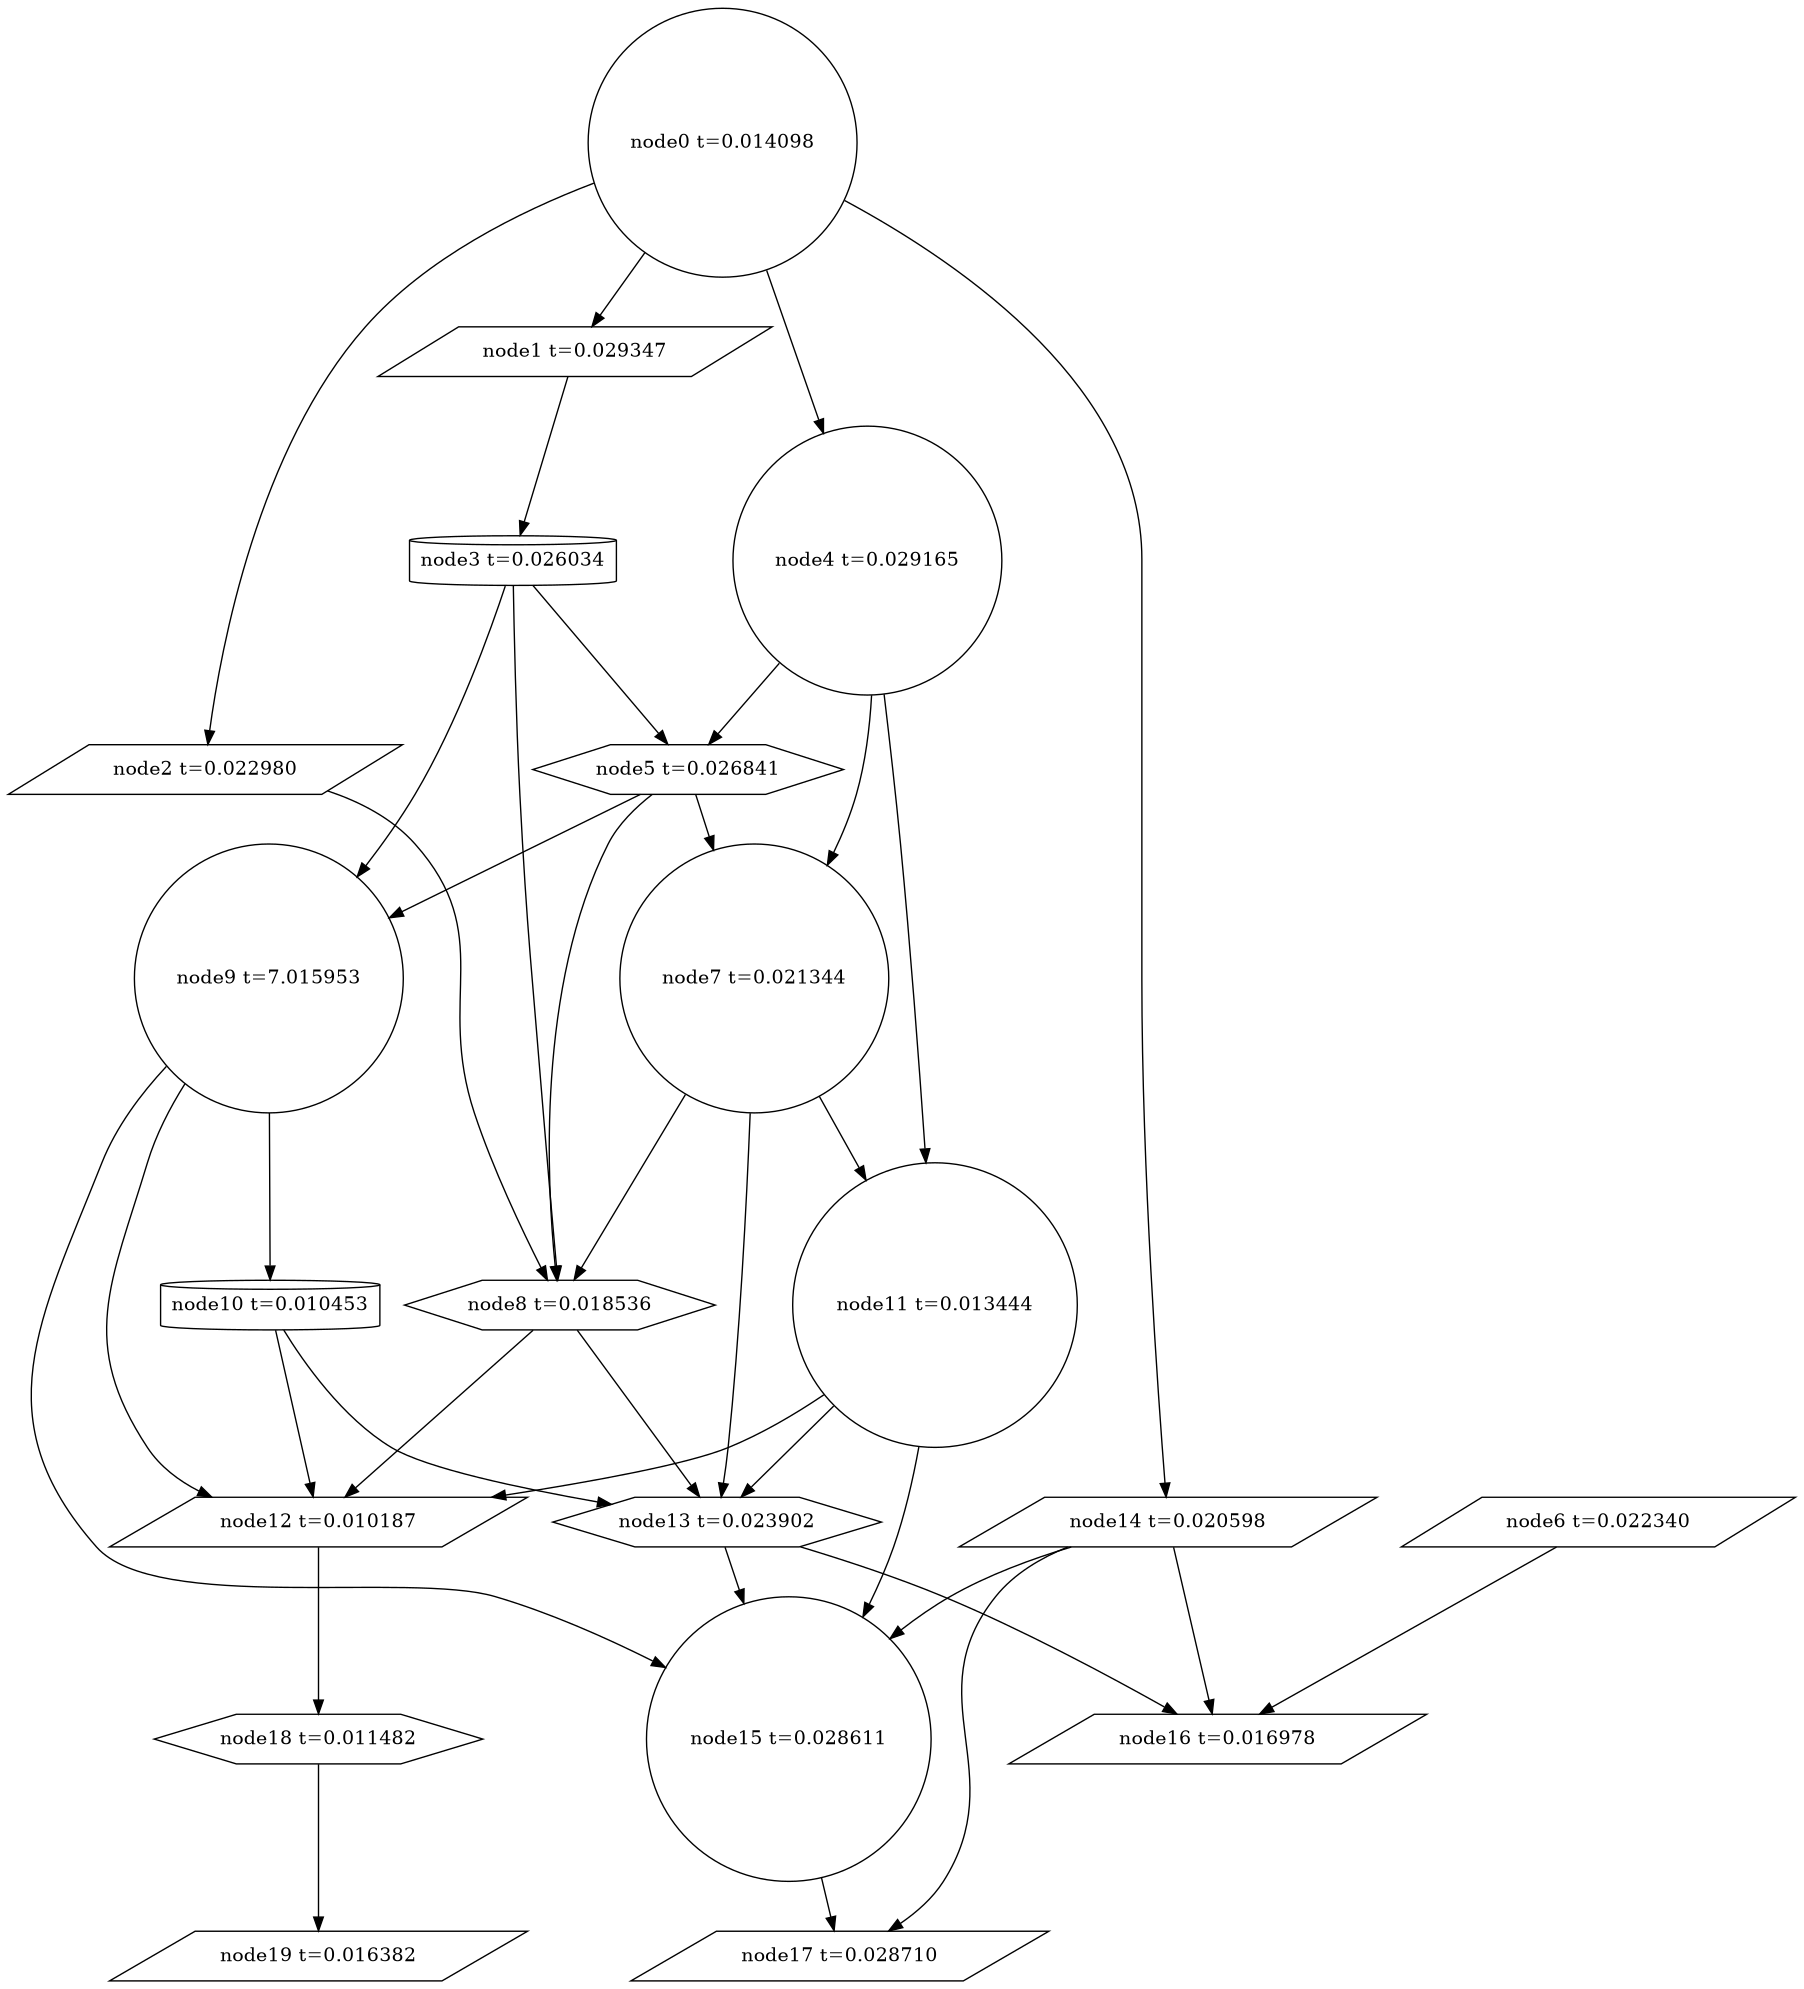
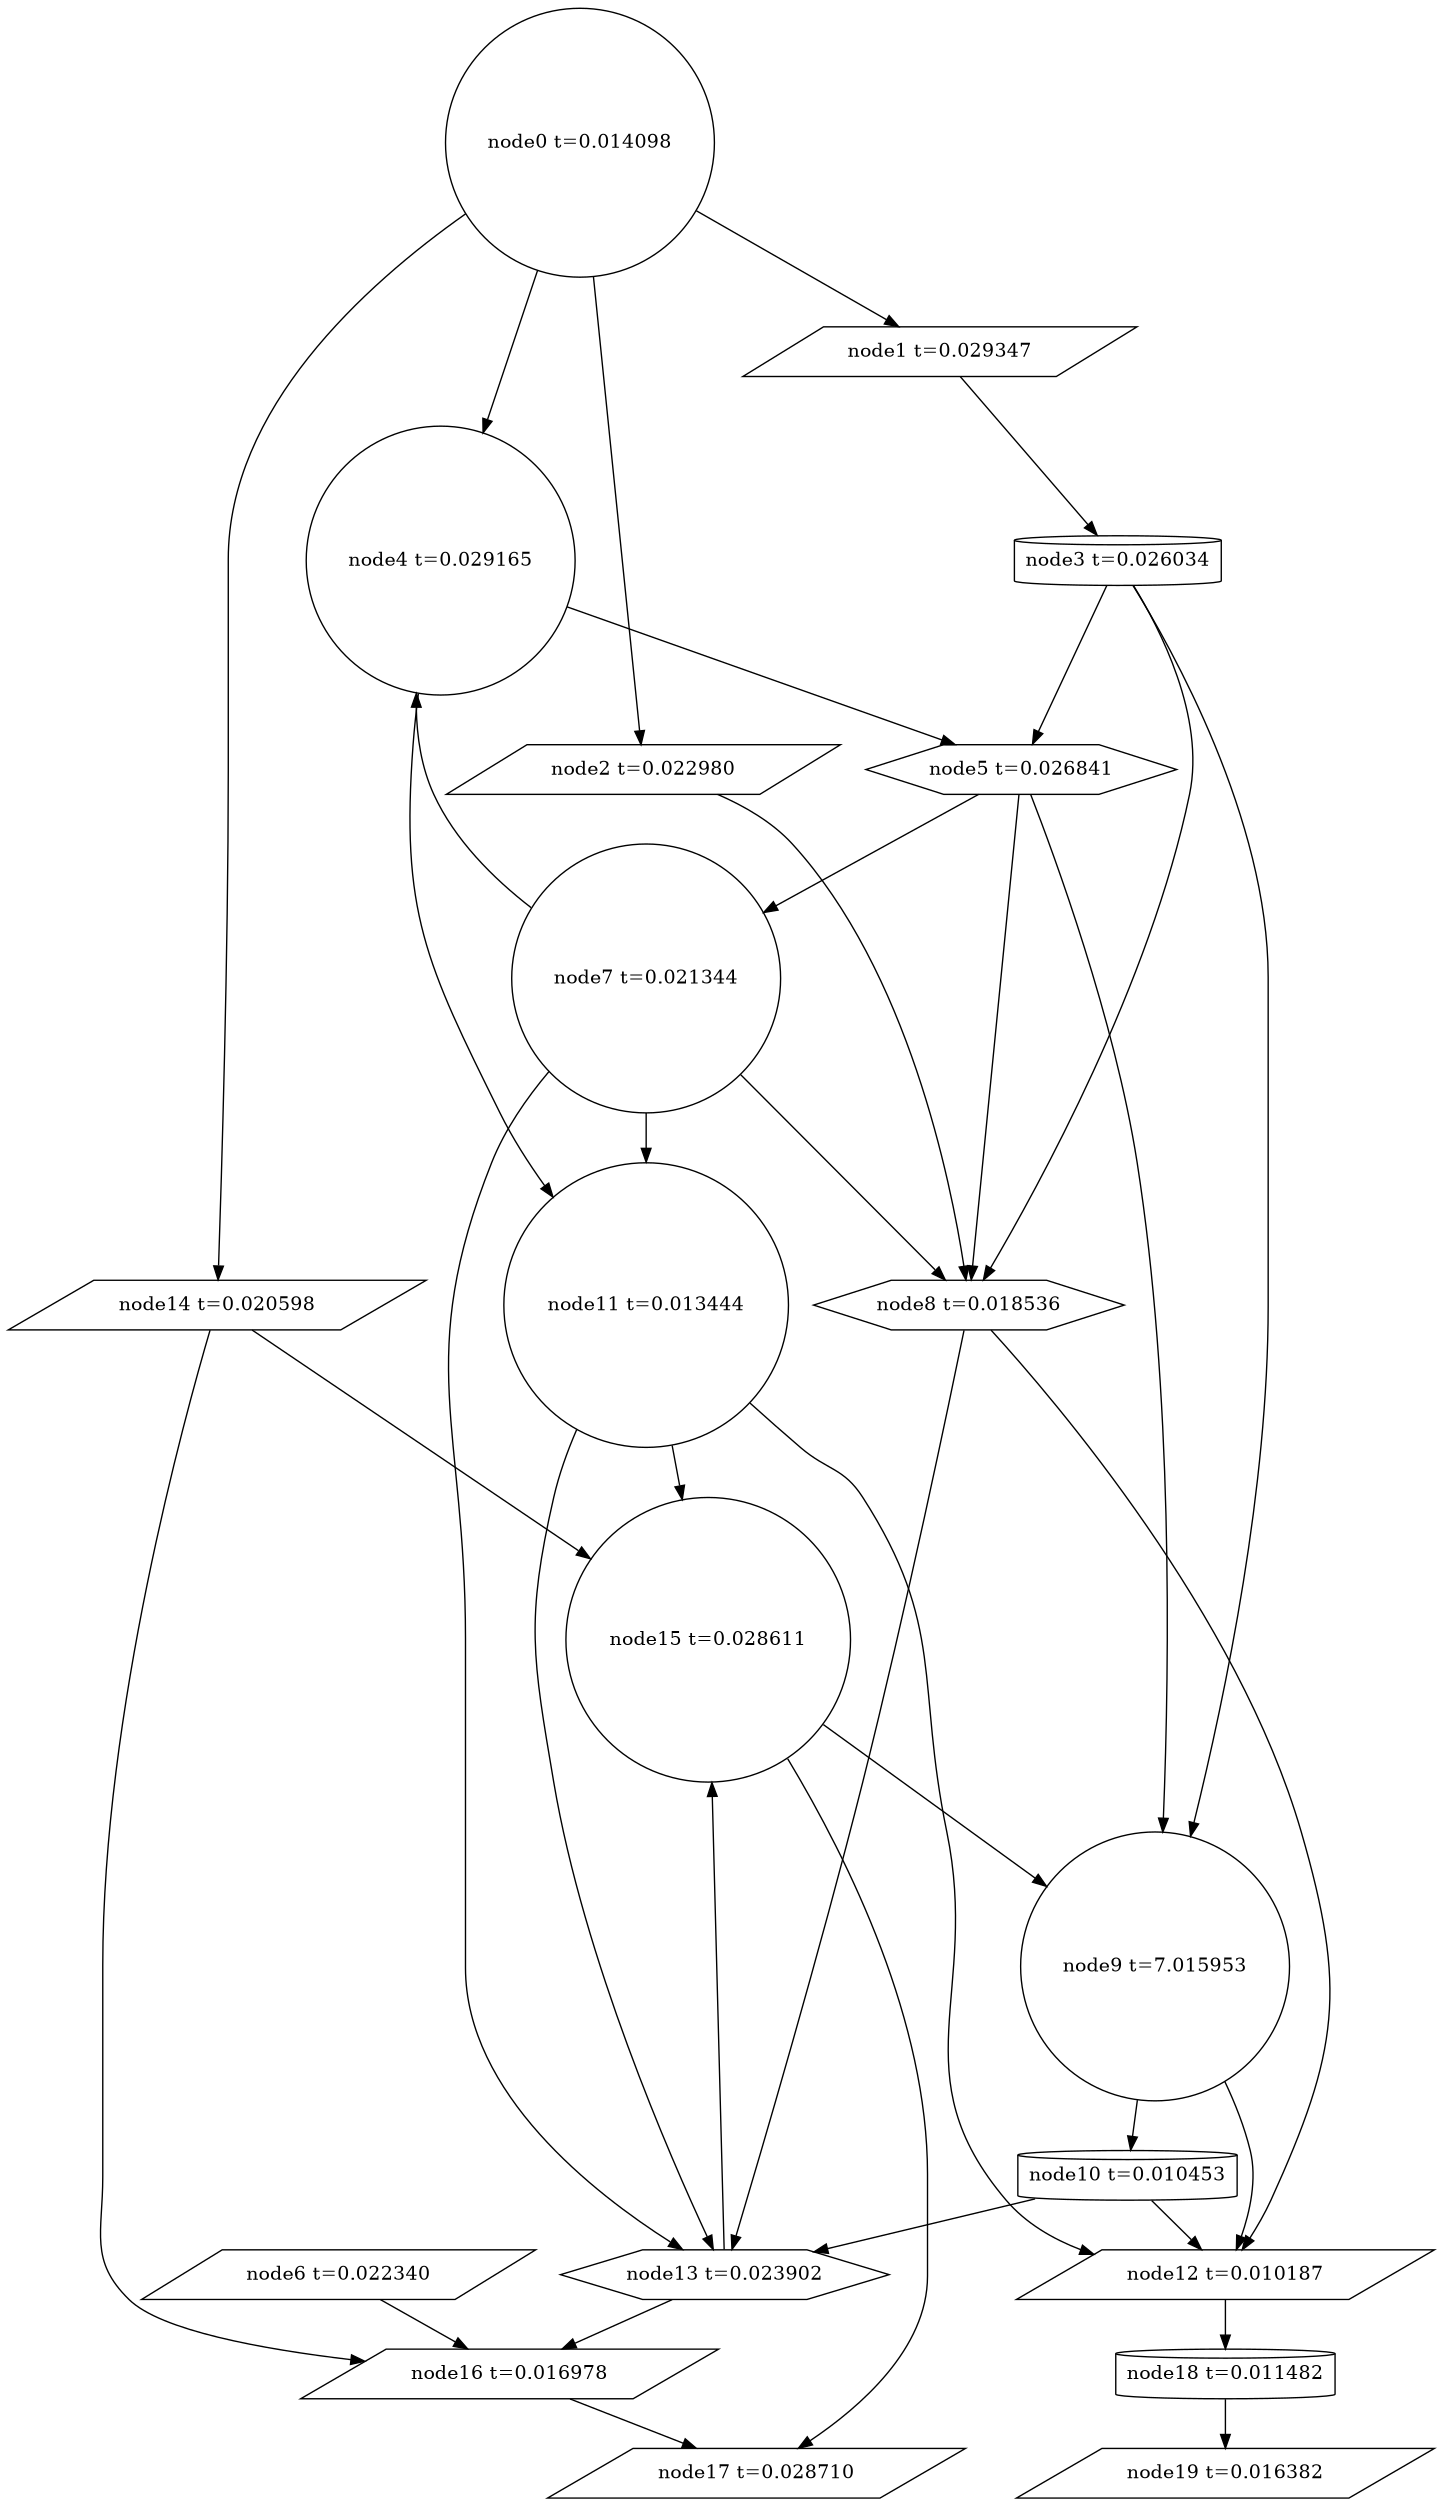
(861, 776) -> (449, 821)
(116, 1560) -> (929, 1801)
(964, 1724) -> (627, 2421)
(319, 1739) -> (1225, 2374)
